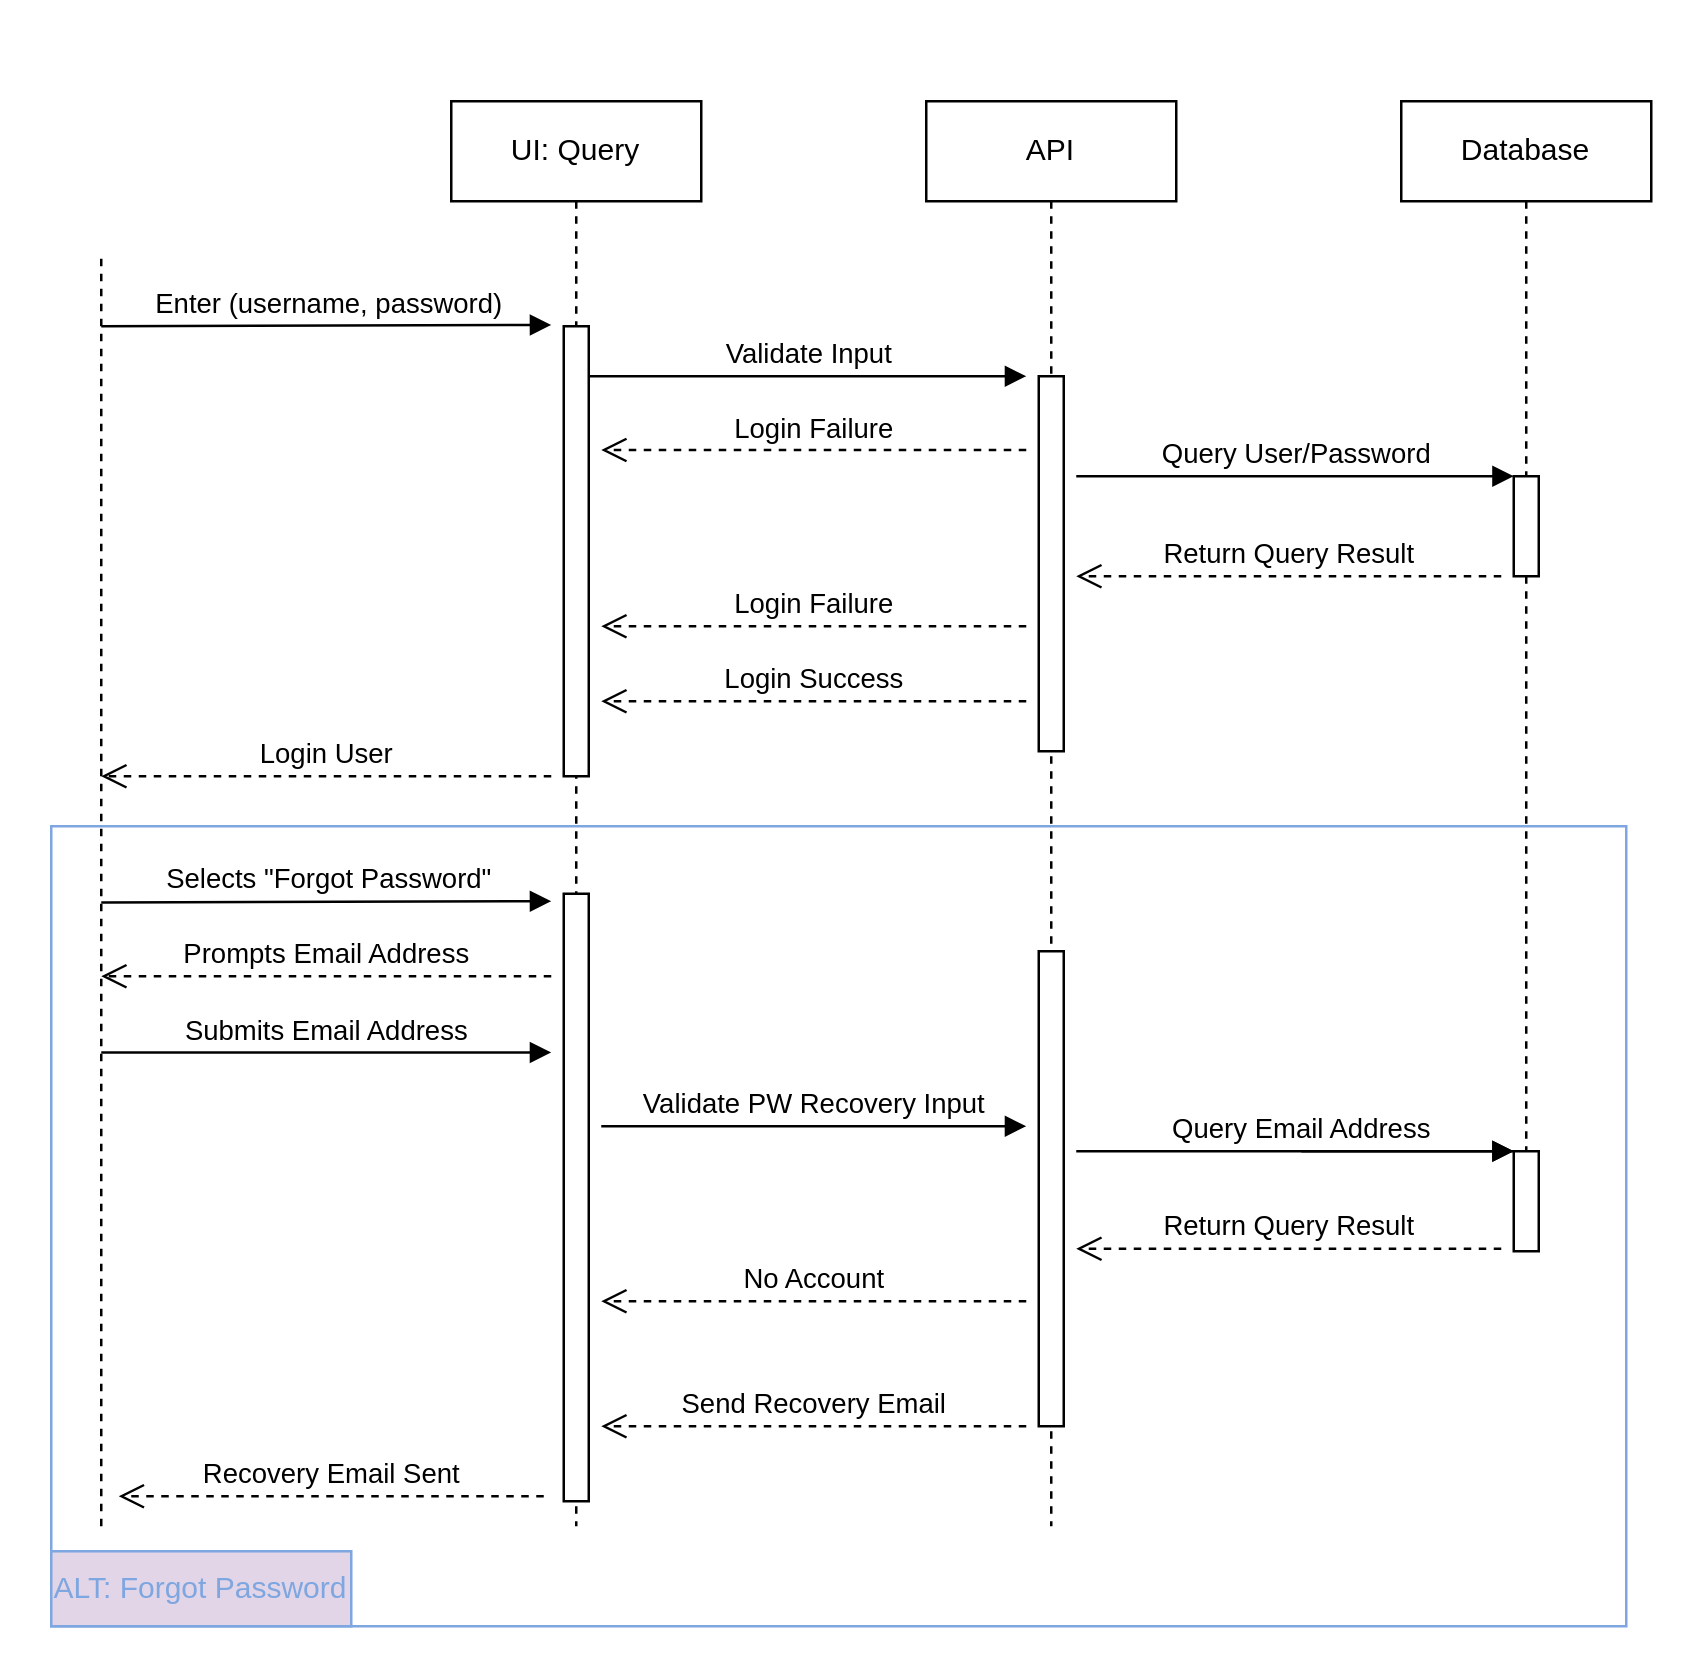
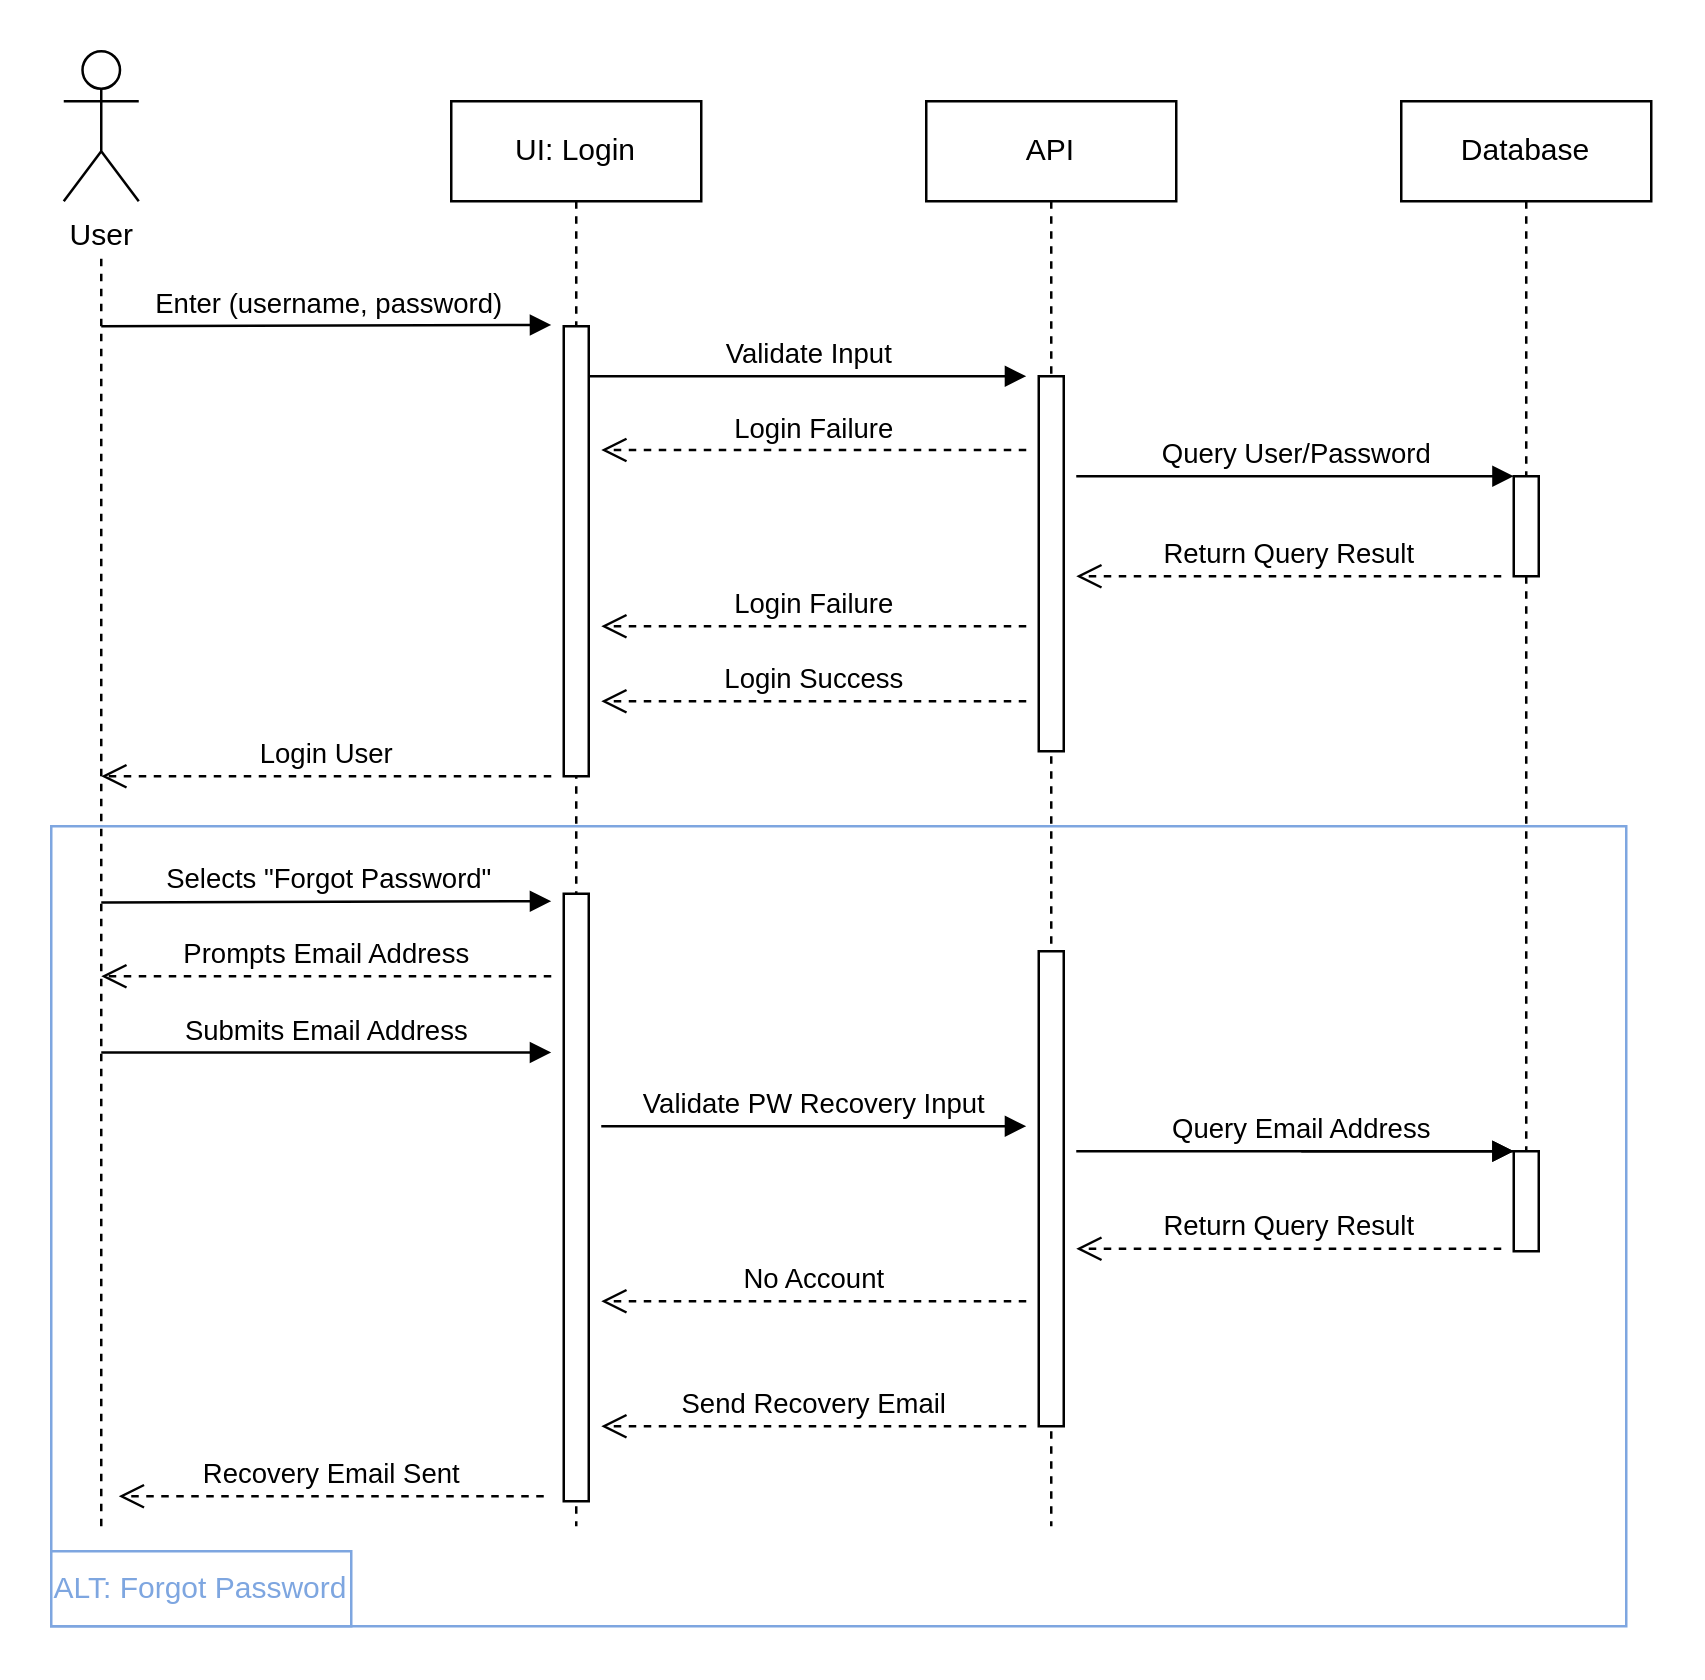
none -> (101, 126)
(576, 151) -> (576, 151)
(201, 1589) -> (201, 1589)
